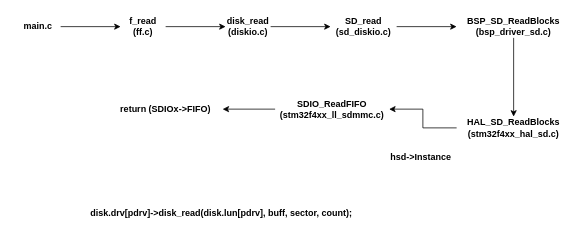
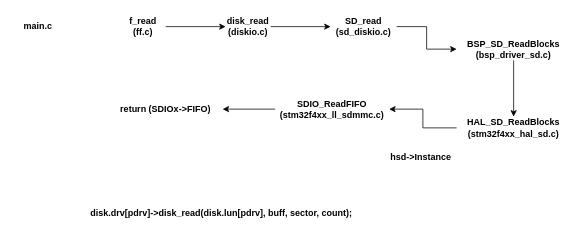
(87, 27) -> none
(513, 27) -> (513, 49)
